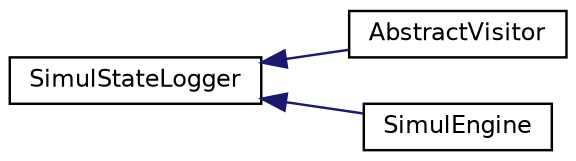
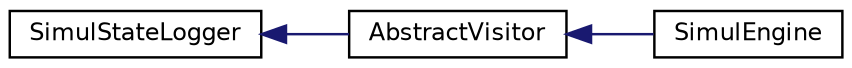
(325, 108) -> (622, 34)
